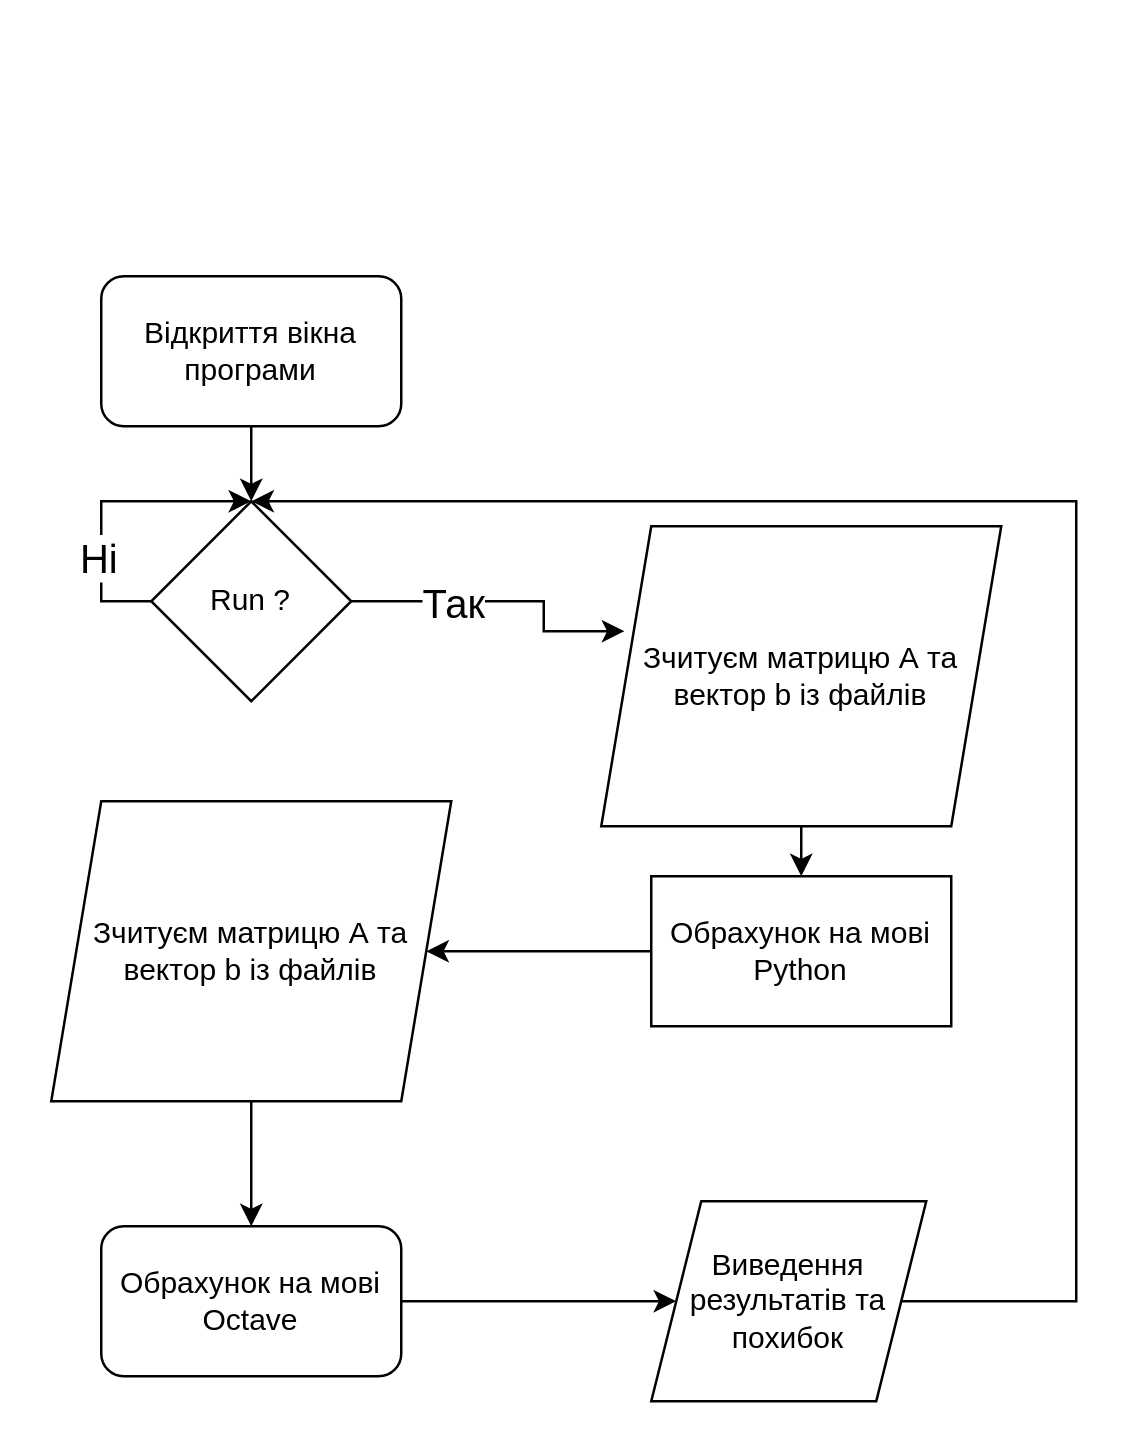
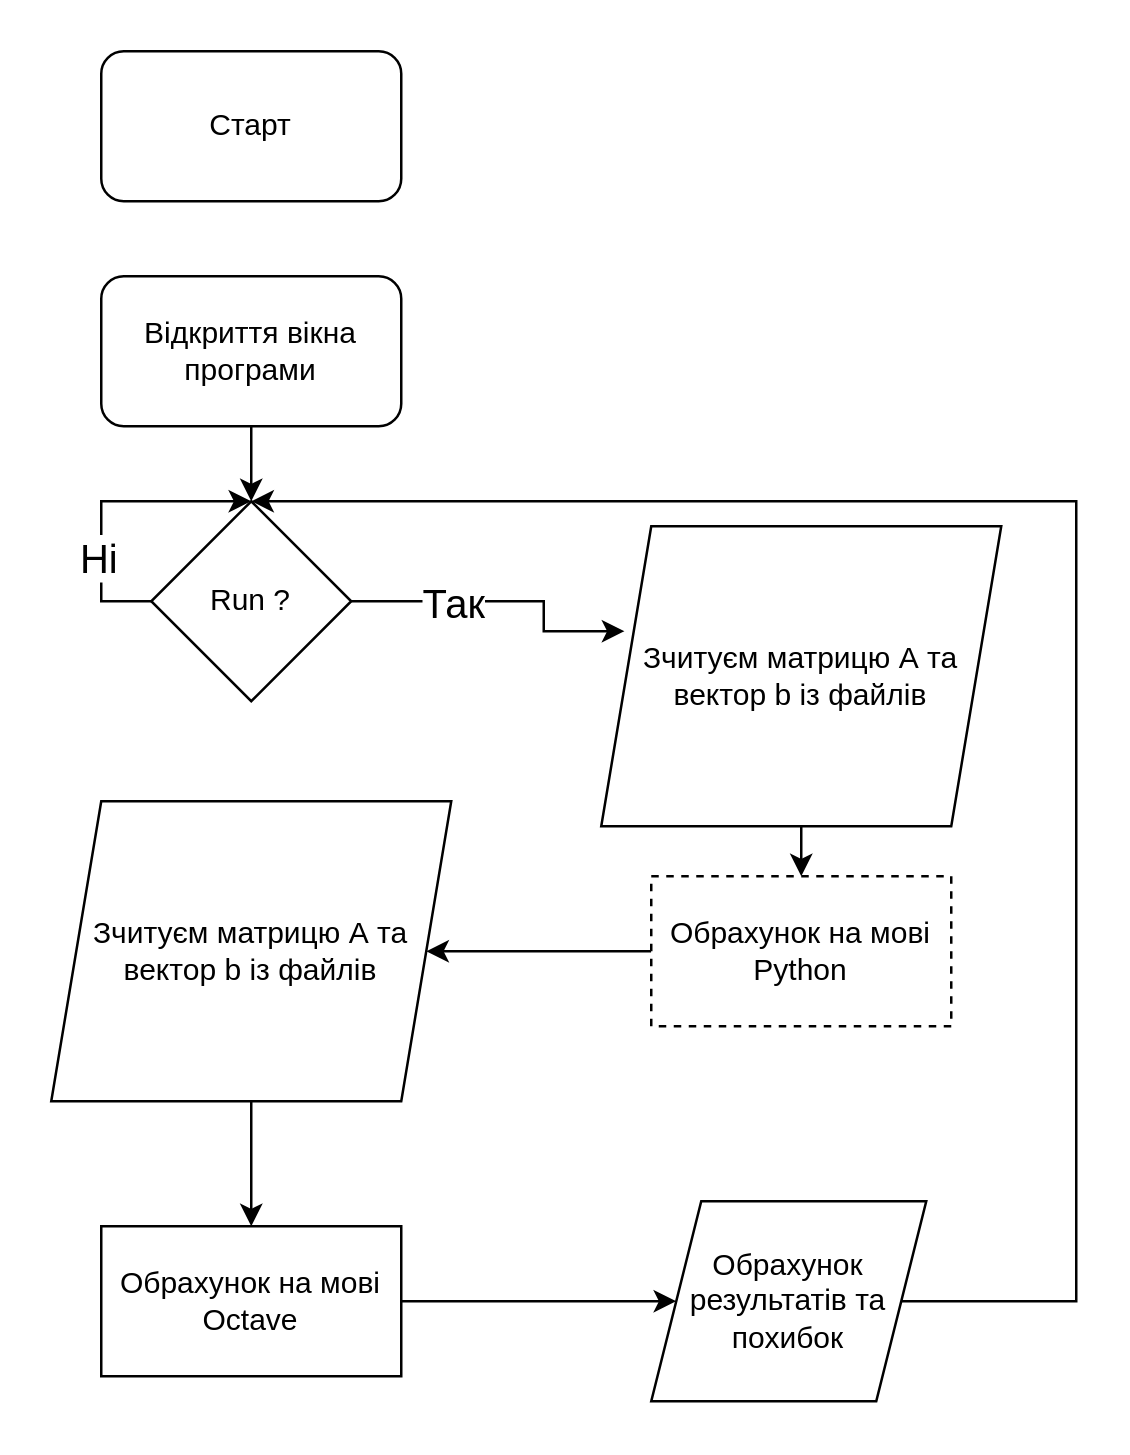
none -> (251, 126)
(801, 951) -> (801, 951)
(251, 1301) -> (251, 1301)
(789, 1301) -> (789, 1301)
